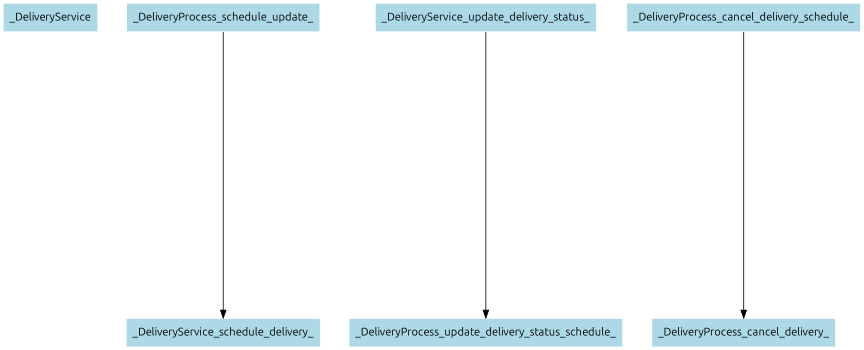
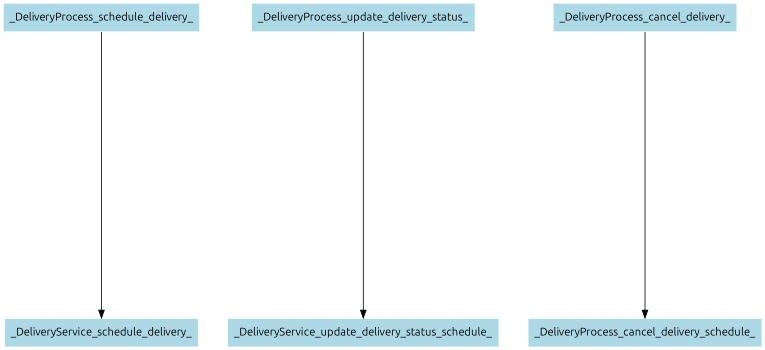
(51, 18) -> none
(223, 18) -> (101, 18)
(486, 18) -> (363, 18)
(744, 171) -> (645, 171)
(486, 333) -> (363, 333)
